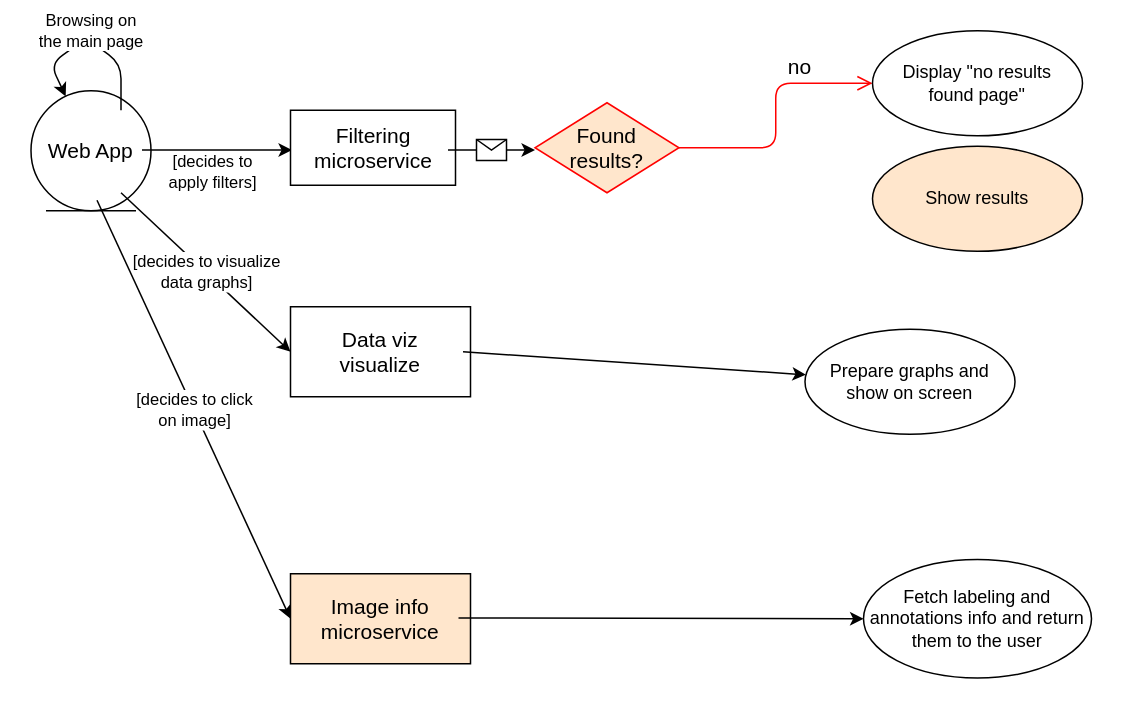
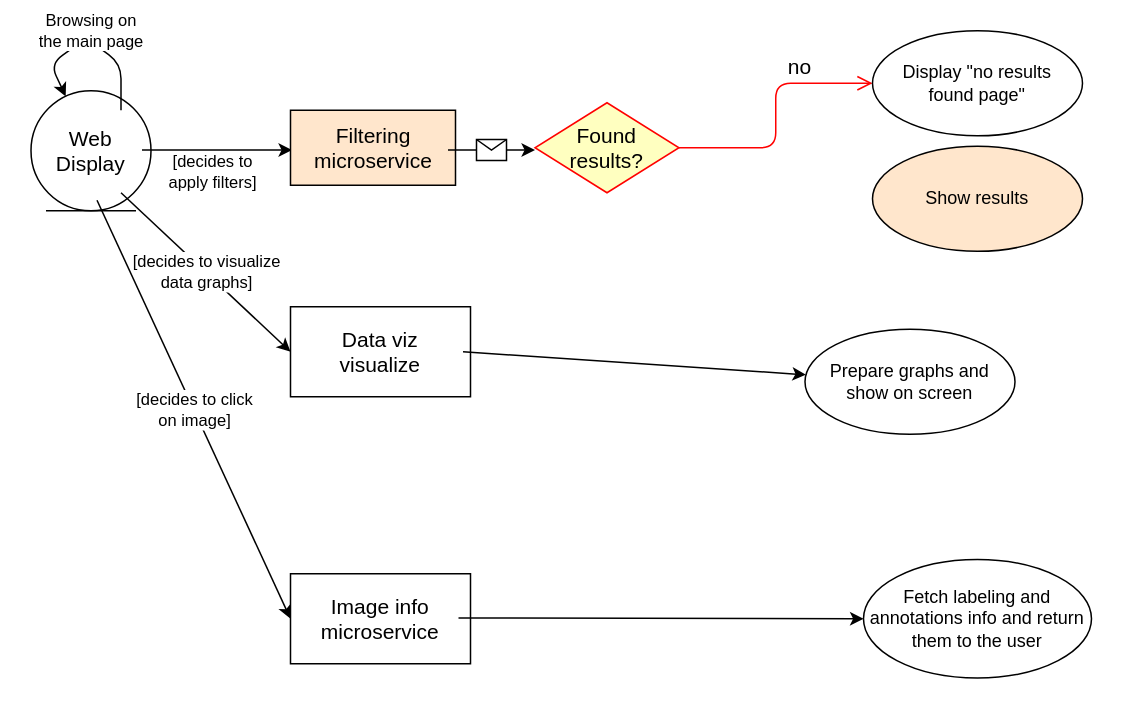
(373, 148) -> (373, 148)
(607, 148) -> (607, 148)
(91, 151) -> (91, 151)
(380, 619) -> (380, 619)
